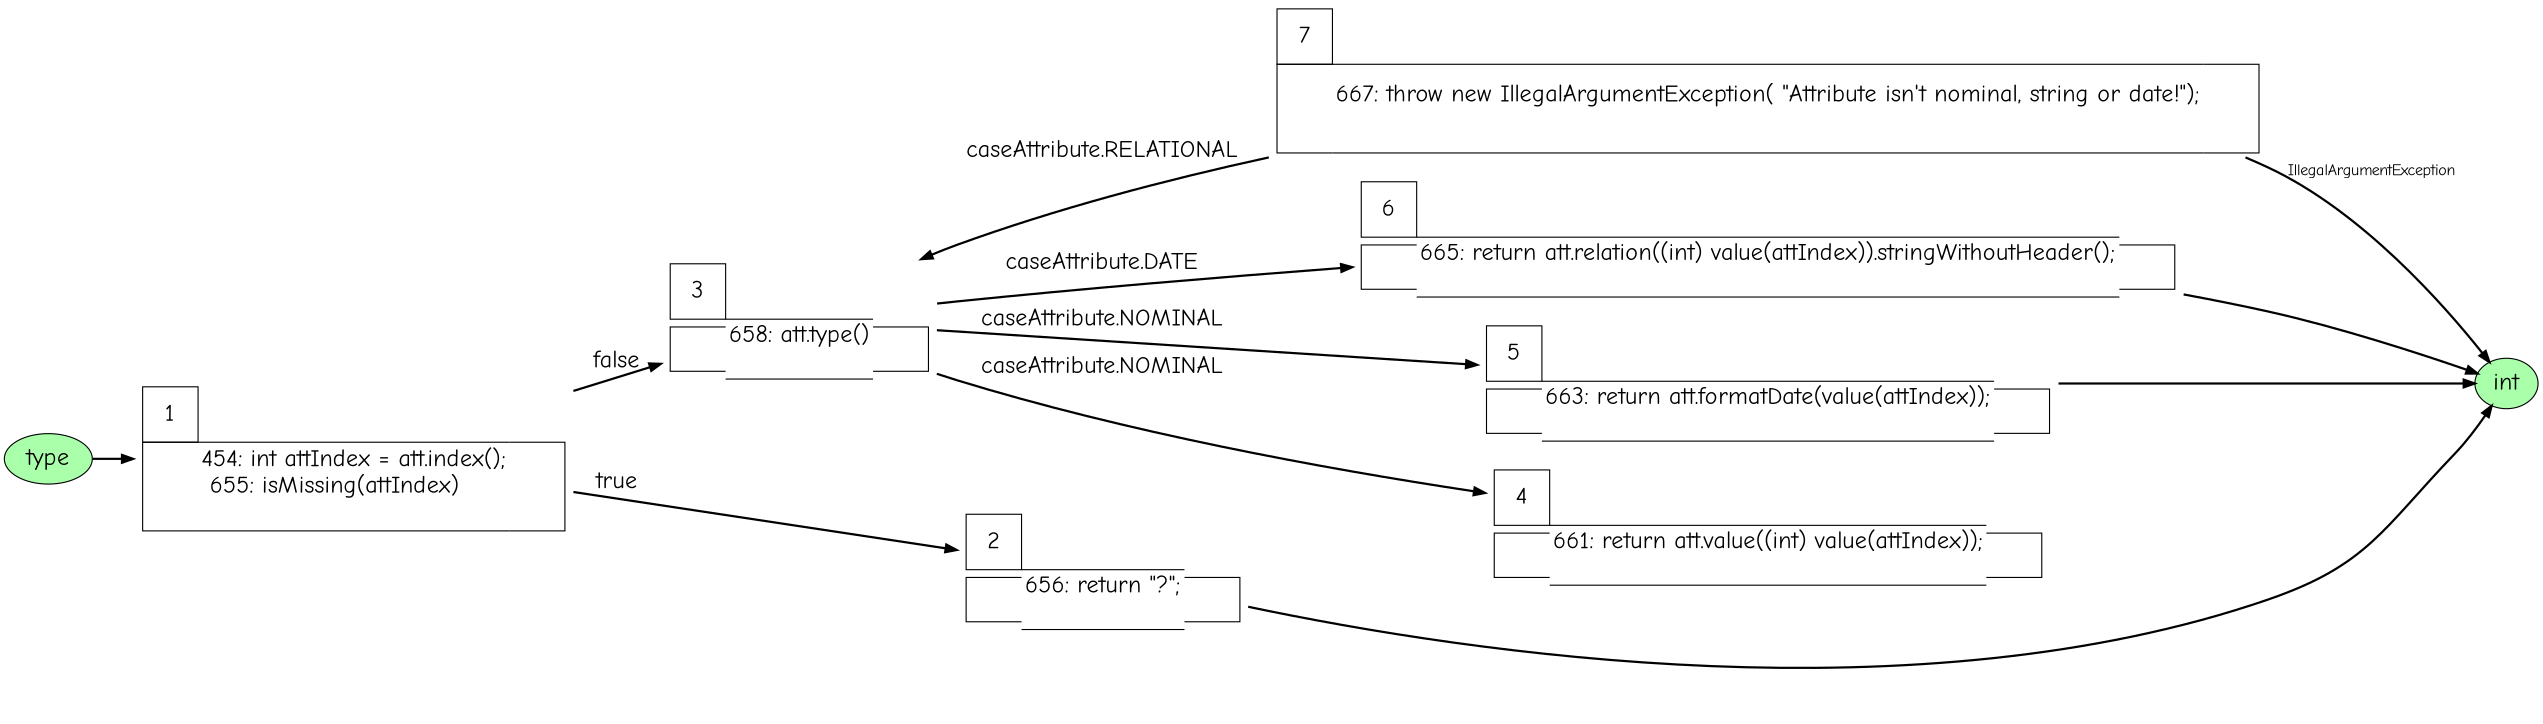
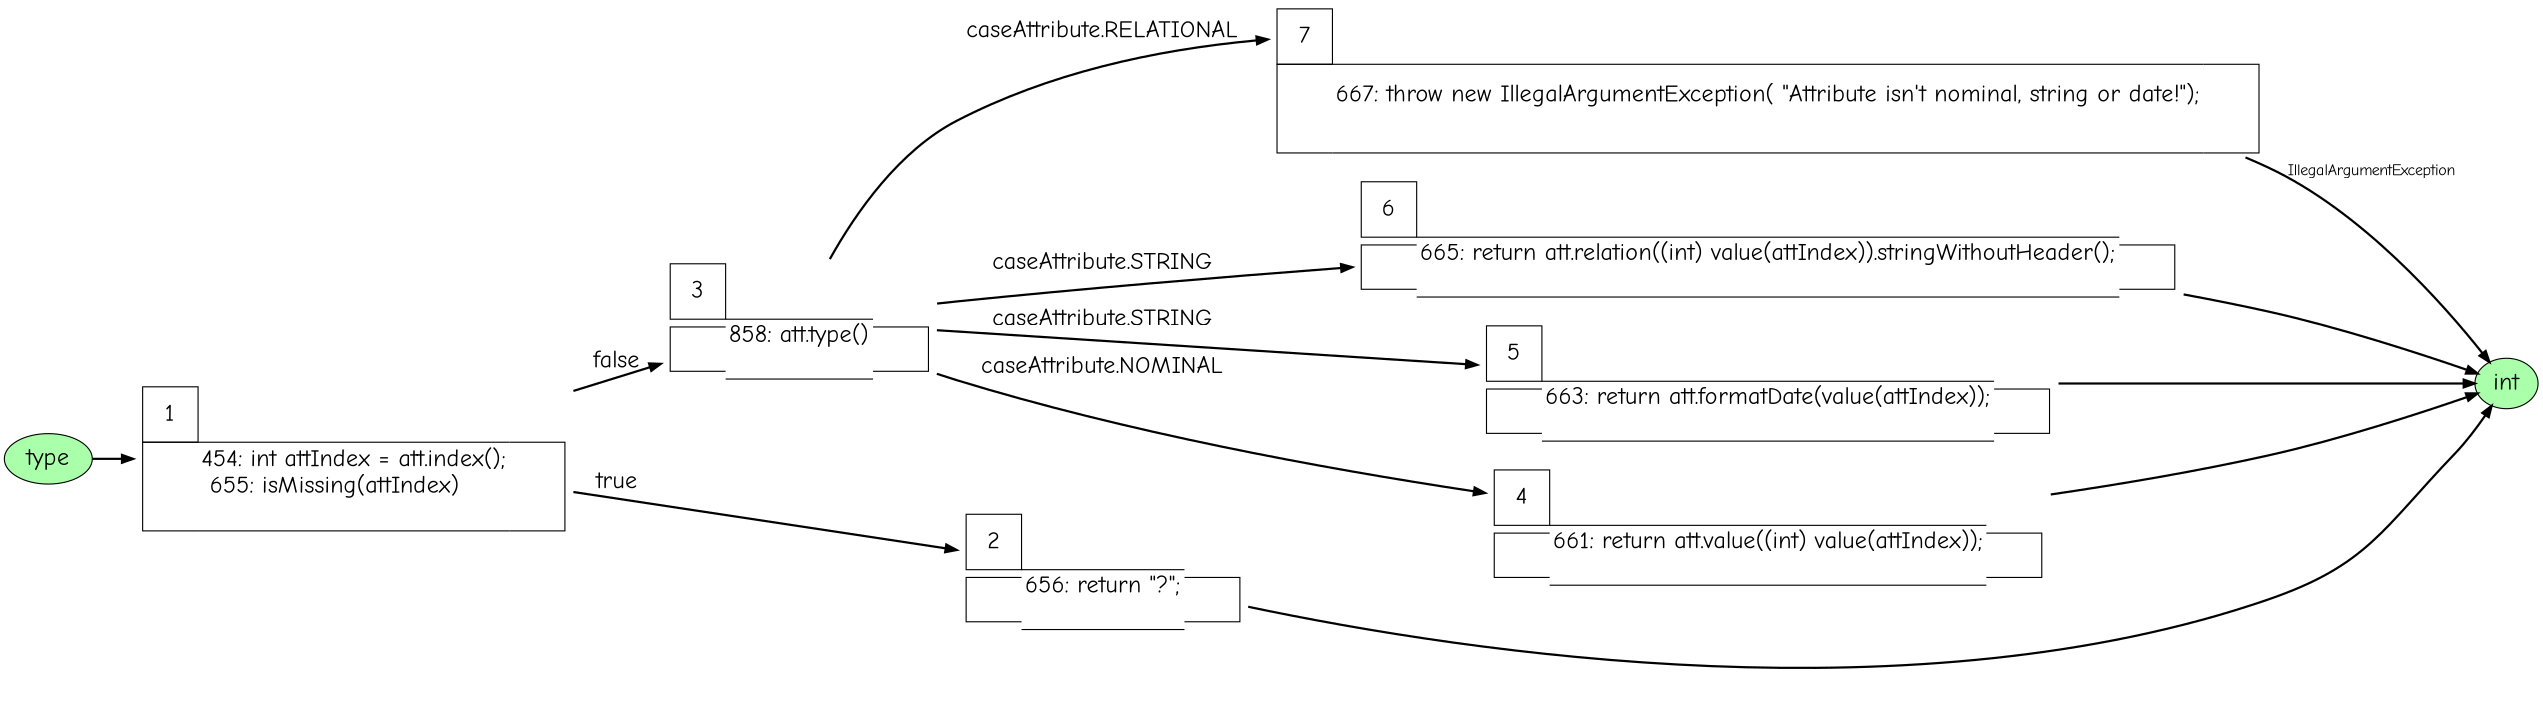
(1098, 200) -> (1012, 96)
(1102, 263) -> (1102, 263)
(1102, 319) -> (1102, 319)
(799, 335) -> (799, 335)
none -> (2262, 457)
